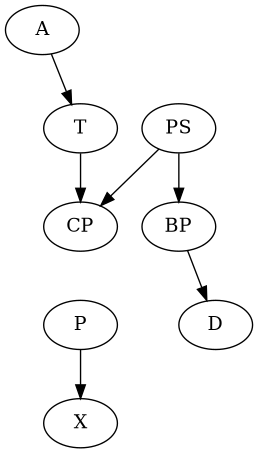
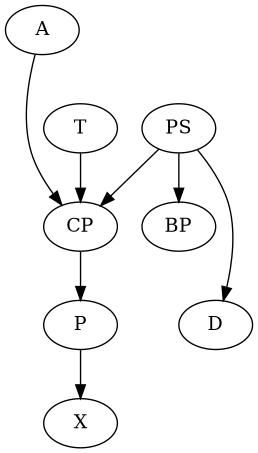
(59, 73) -> (27, 127)
none -> (81, 269)
(195, 269) -> (231, 215)
